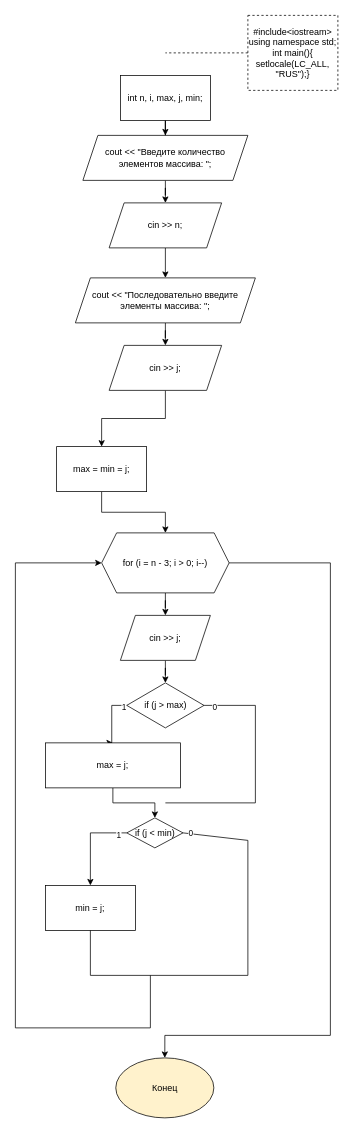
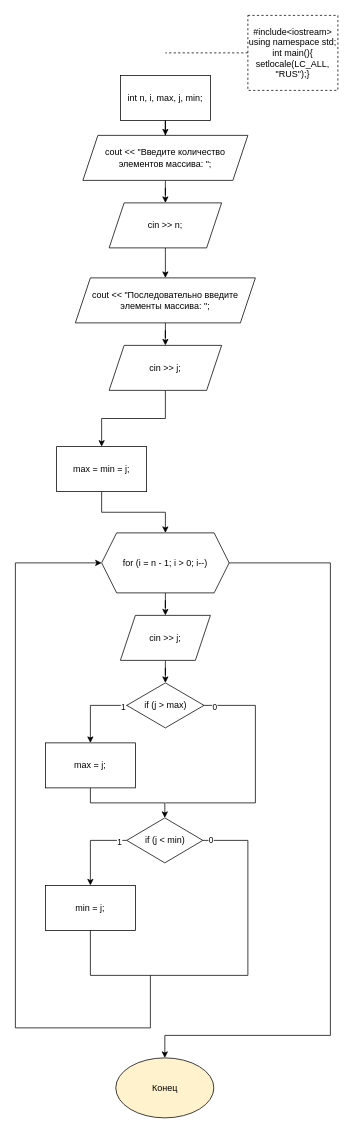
(165, 563) -> (165, 563)
(113, 765) -> (90, 765)
(155, 833) -> (165, 840)
